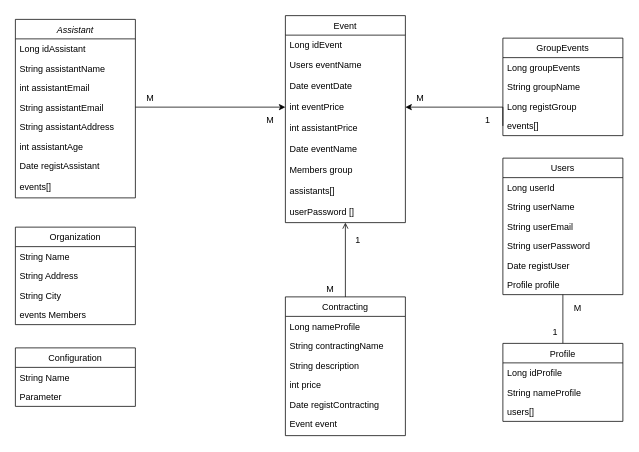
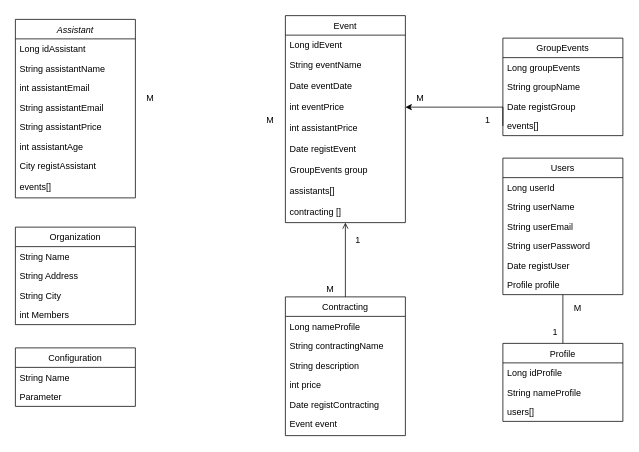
(326, 65) -> (327, 65)
(279, 107) -> none
(545, 107) -> (545, 107)
(74, 127) -> (68, 127)
(324, 149) -> (327, 149)
(66, 166) -> (65, 166)
(321, 170) -> (331, 170)
(326, 212) -> (322, 212)
(54, 315) -> (45, 315)
